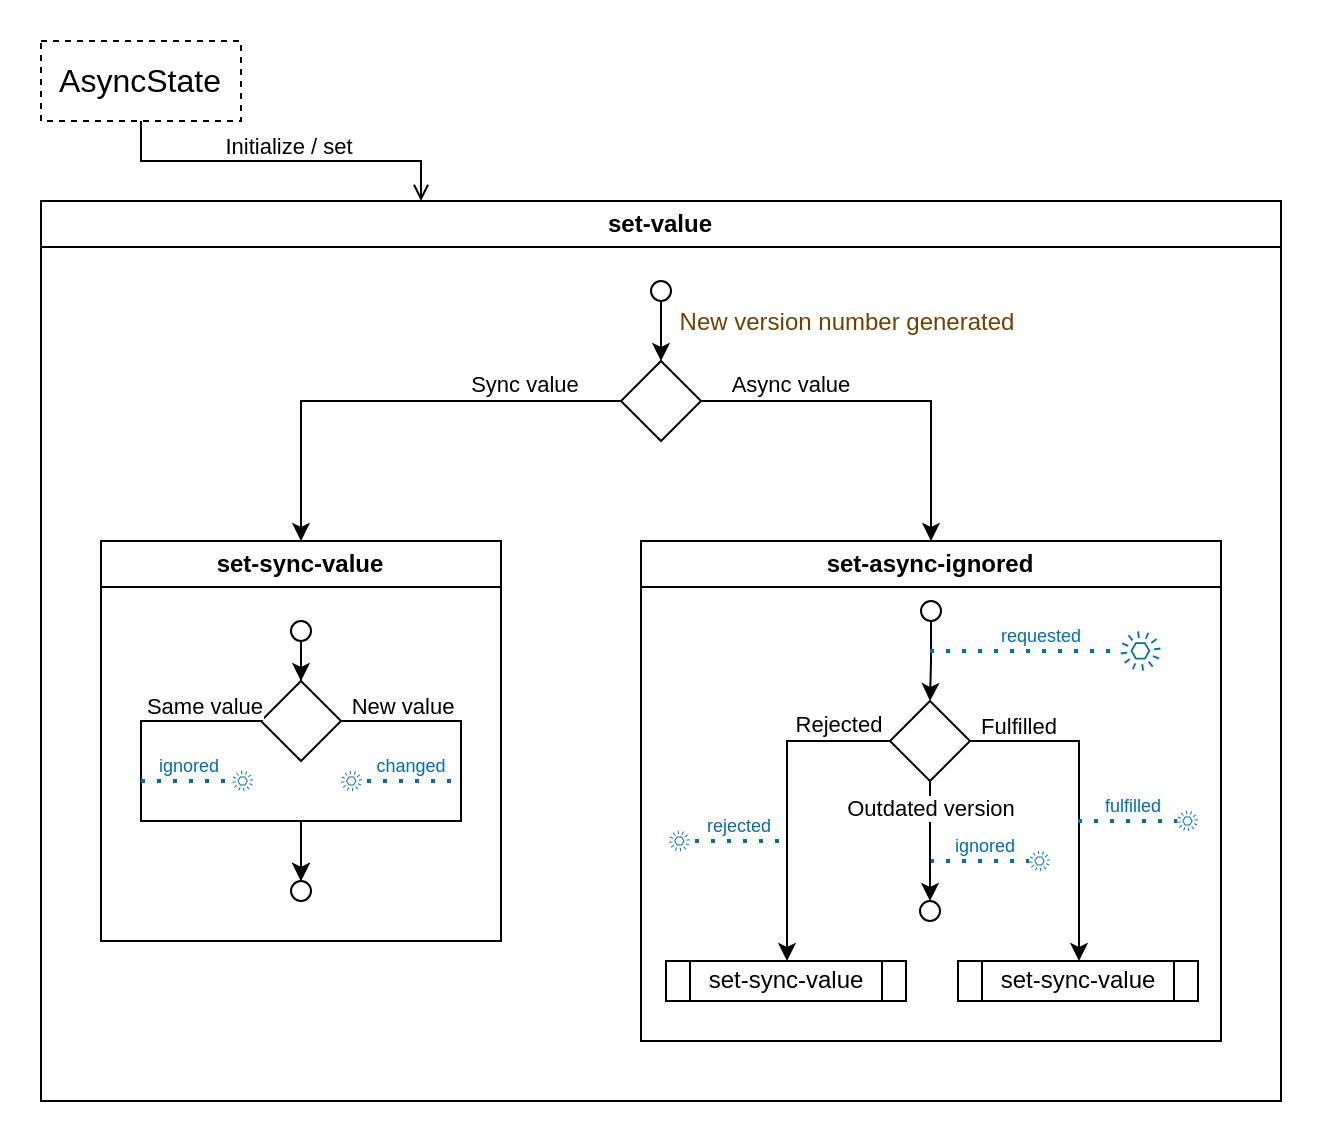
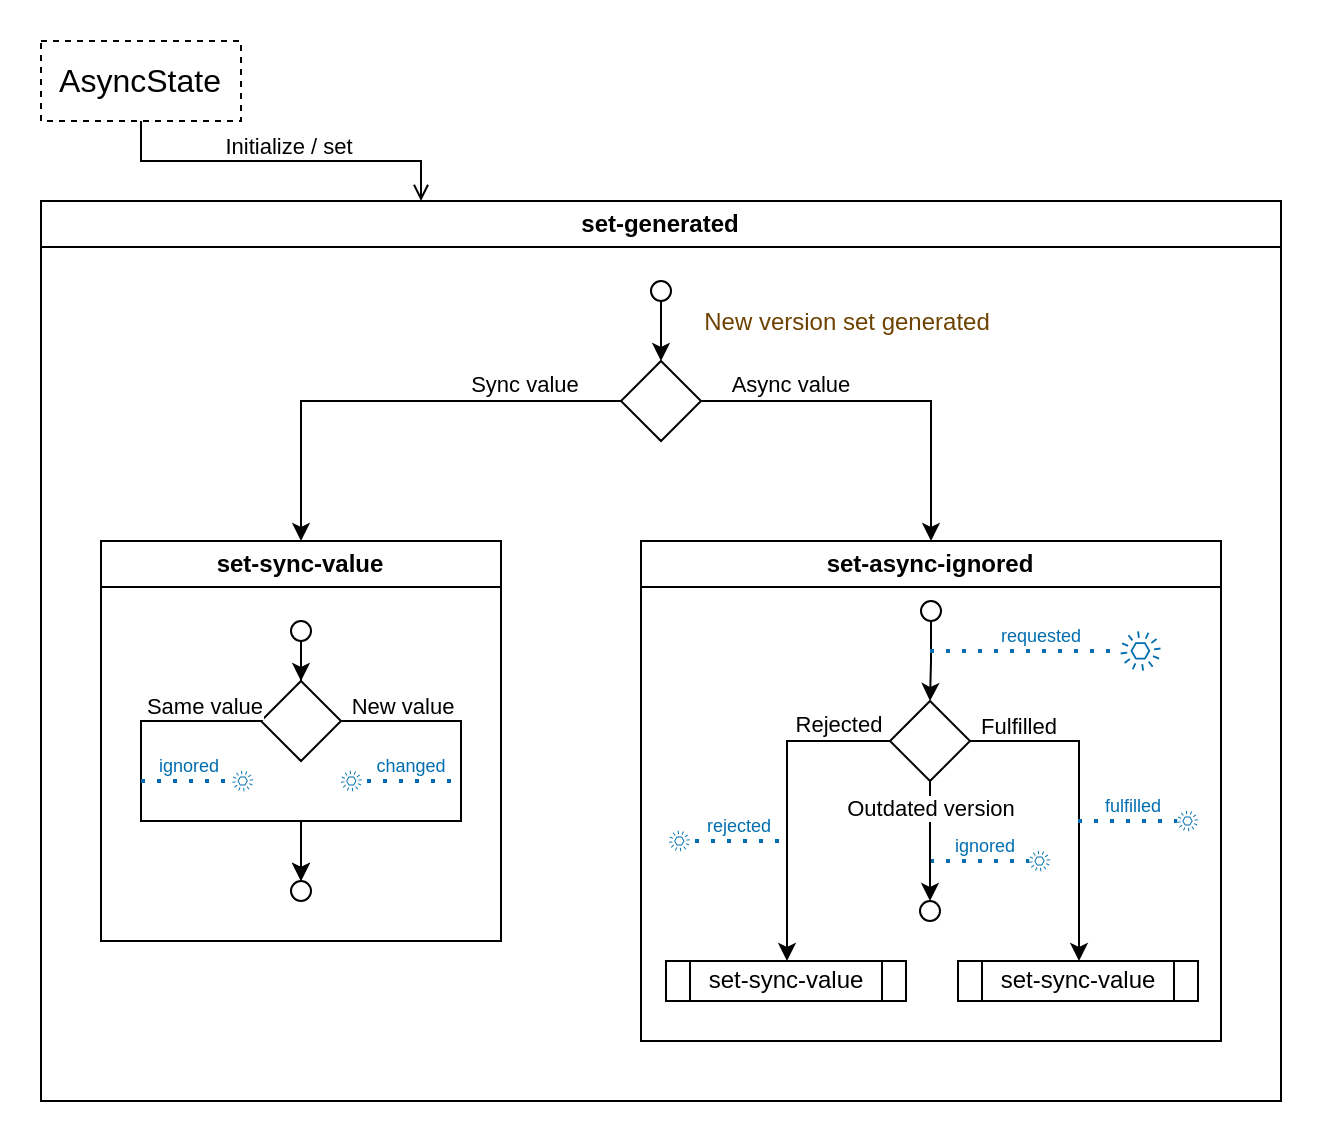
(661, 225) -> (661, 225)
(848, 323) -> (848, 323)
